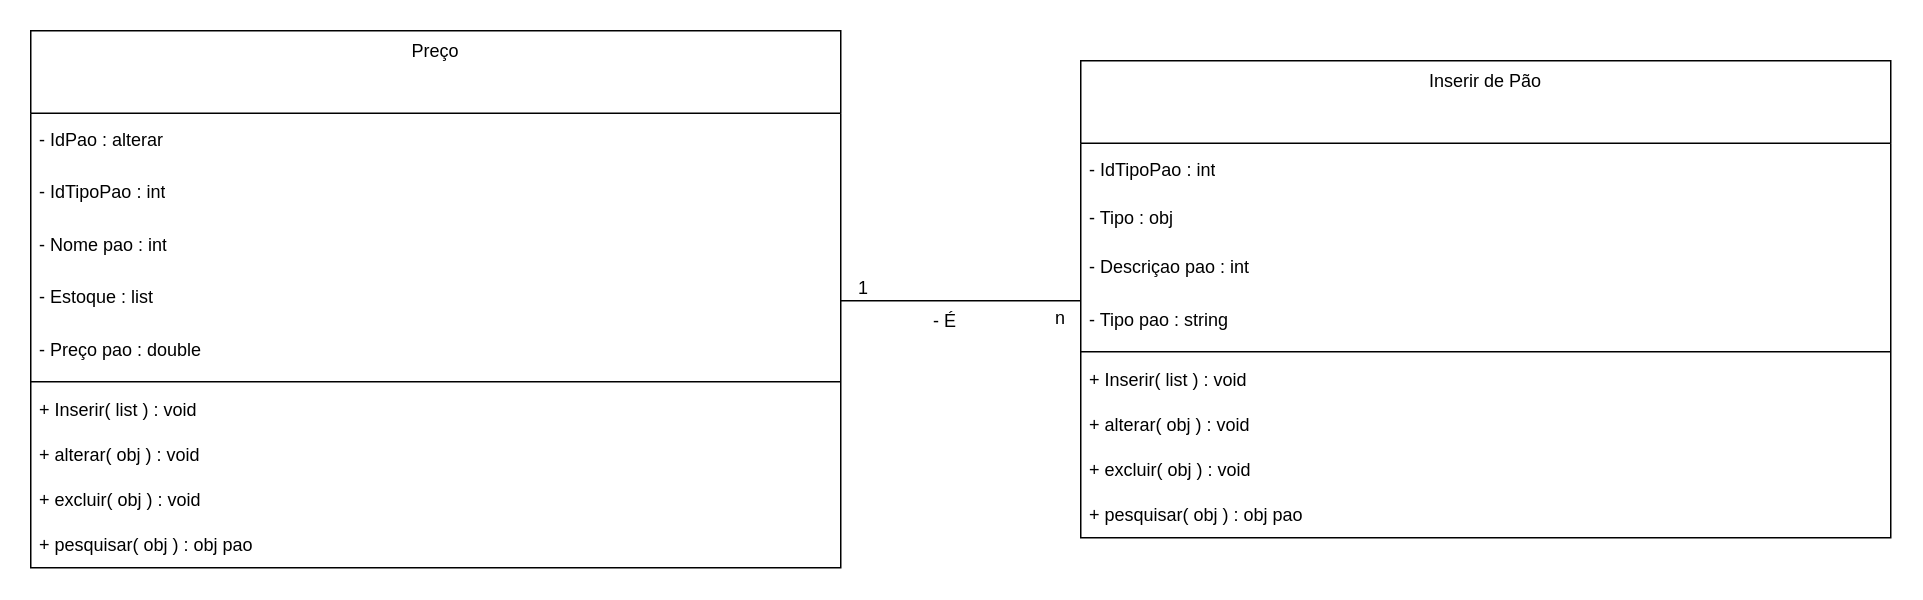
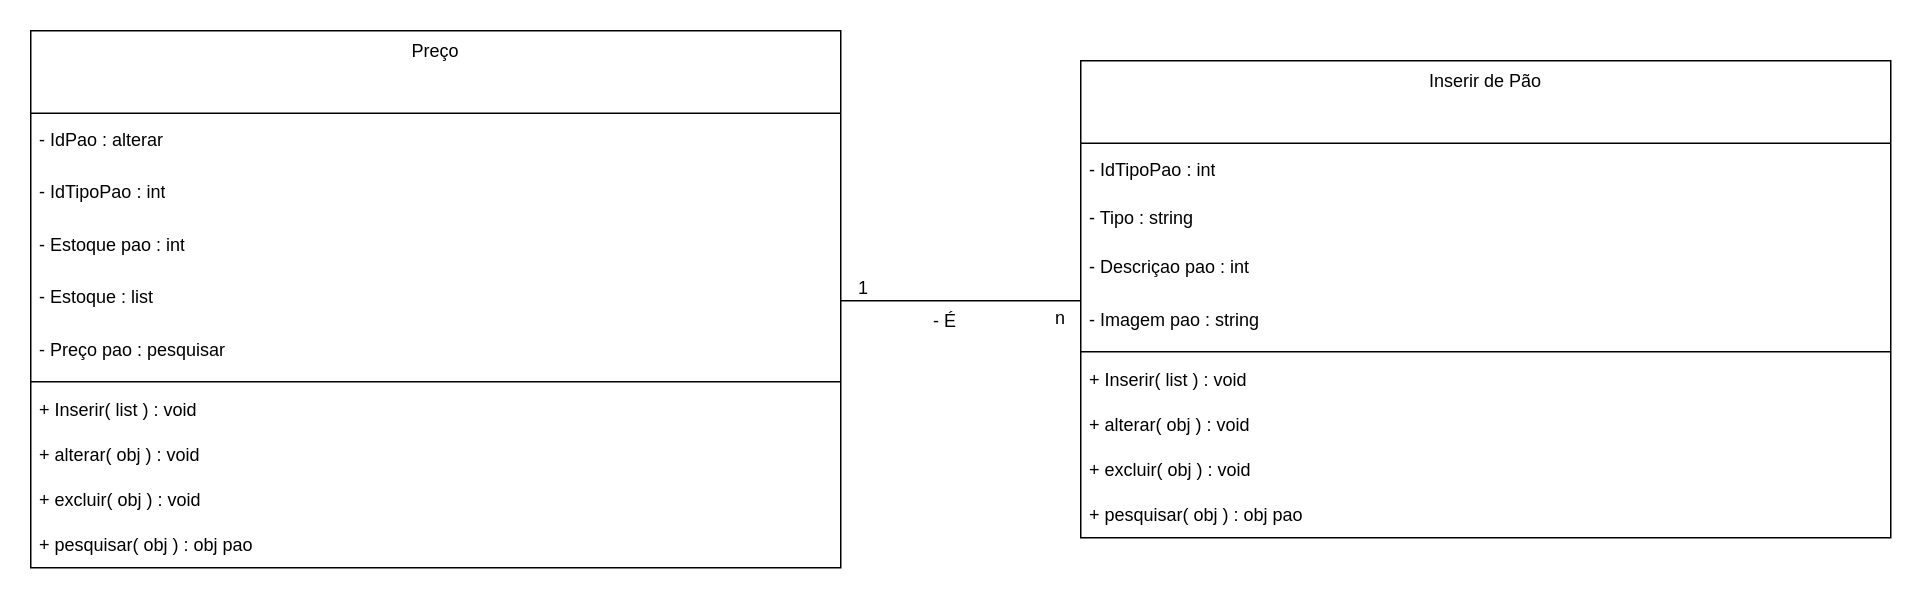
(1139, 218) -> (1151, 218)
(106, 245) -> (121, 245)
(1169, 320) -> (1182, 320)
(127, 350) -> (142, 350)
